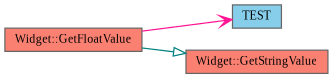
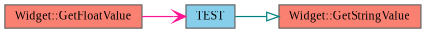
(158, 50) -> (251, 17)
